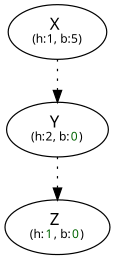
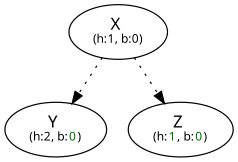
(57, 39) -> (118, 39)
(57, 172) -> (146, 76)
